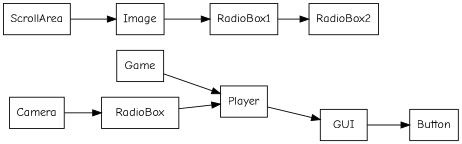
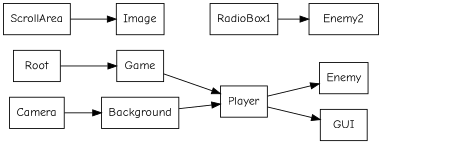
(183, 19) -> none
(344, 19) -> (344, 19)
none -> (37, 66)
none -> (344, 78)
(140, 113) -> (140, 113)
(434, 125) -> none
